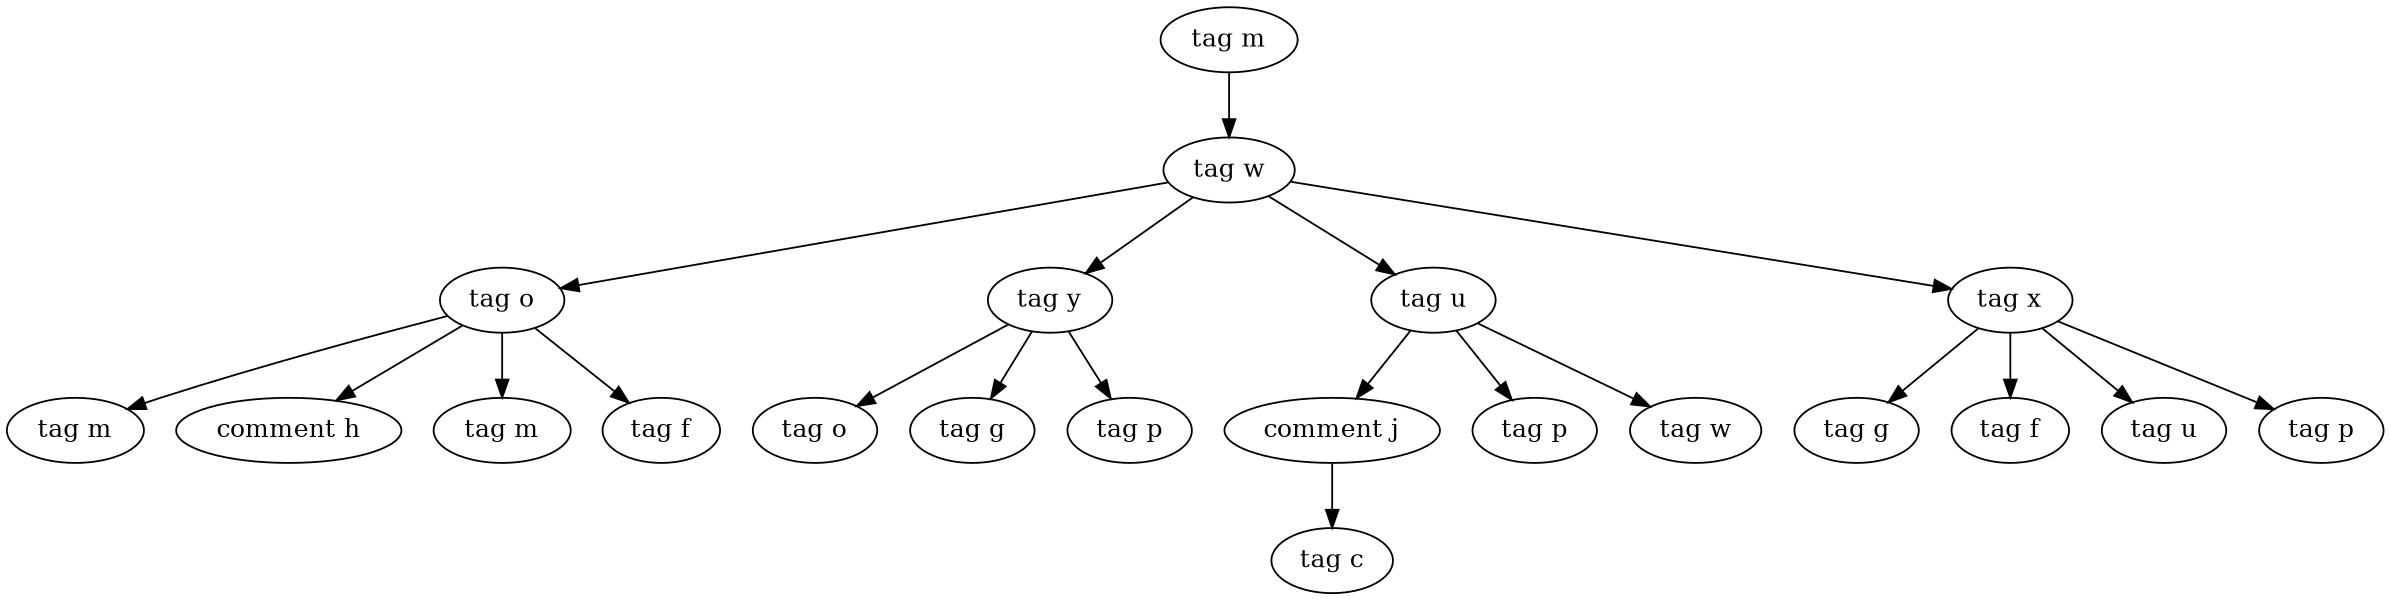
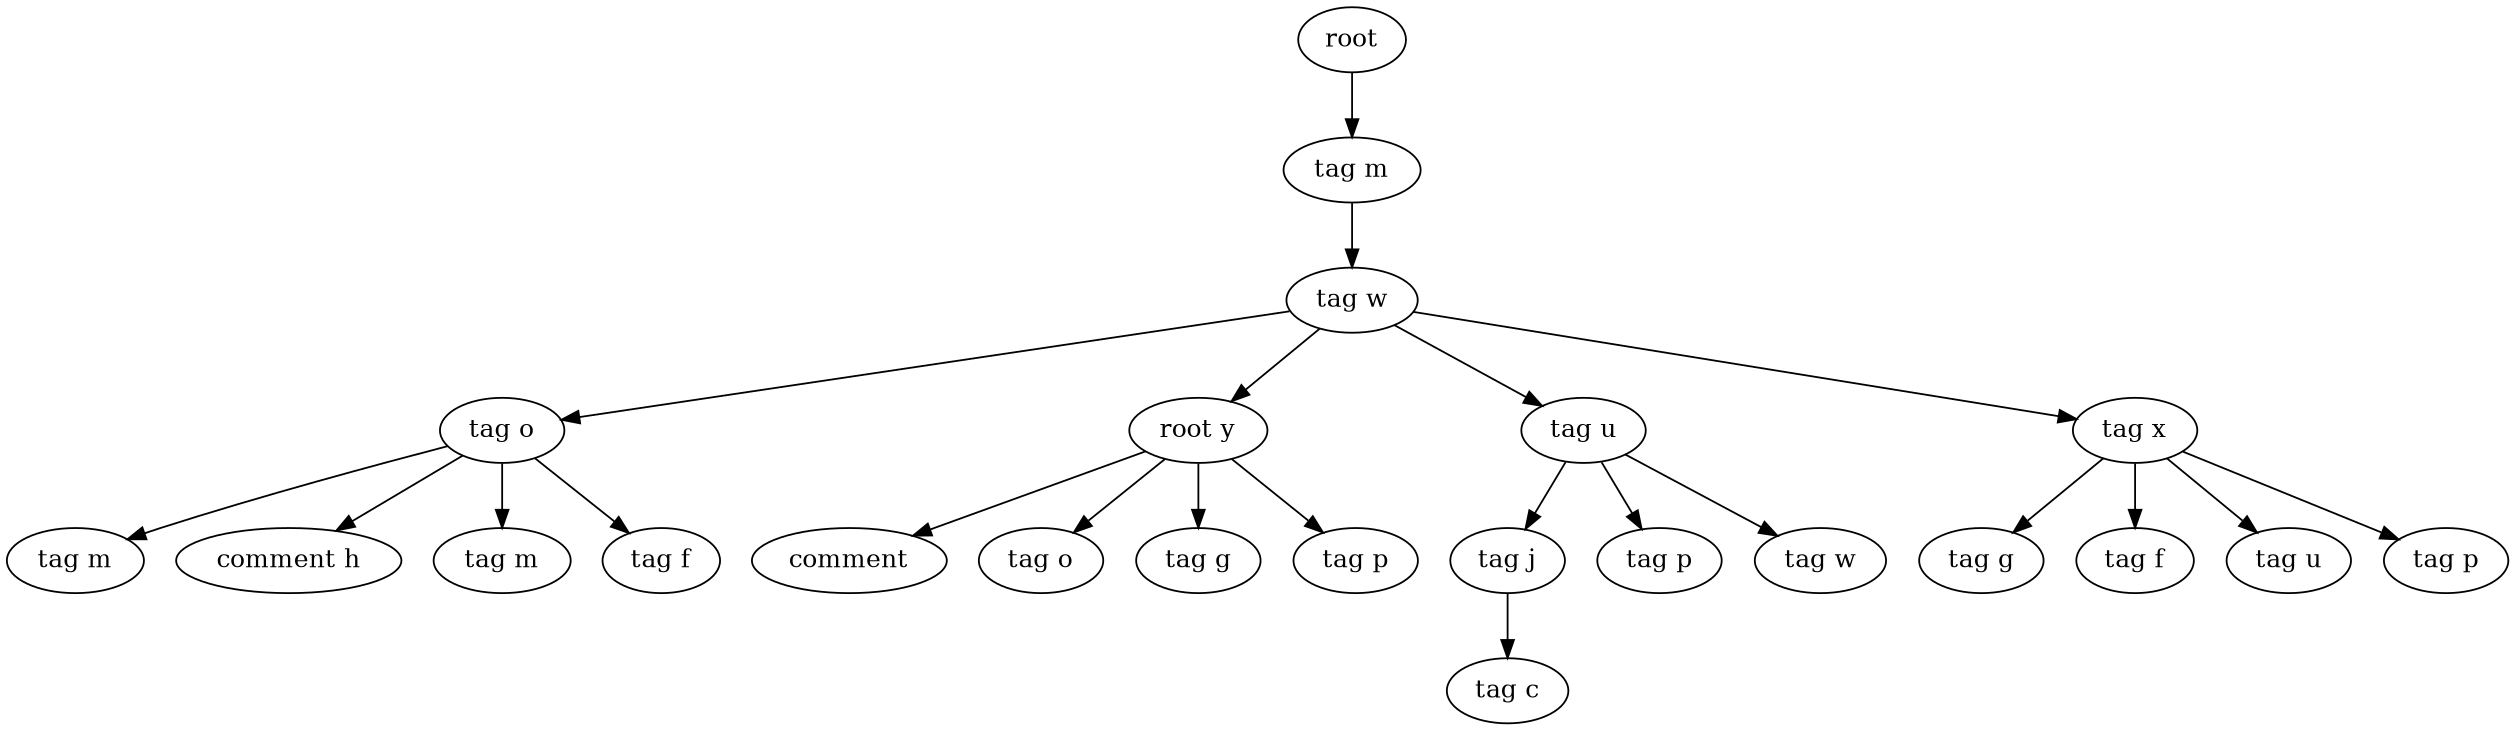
none -> (1352, 40)
(1050, 300) -> (1198, 430)
(1332, 430) -> (1508, 561)
none -> (849, 561)
